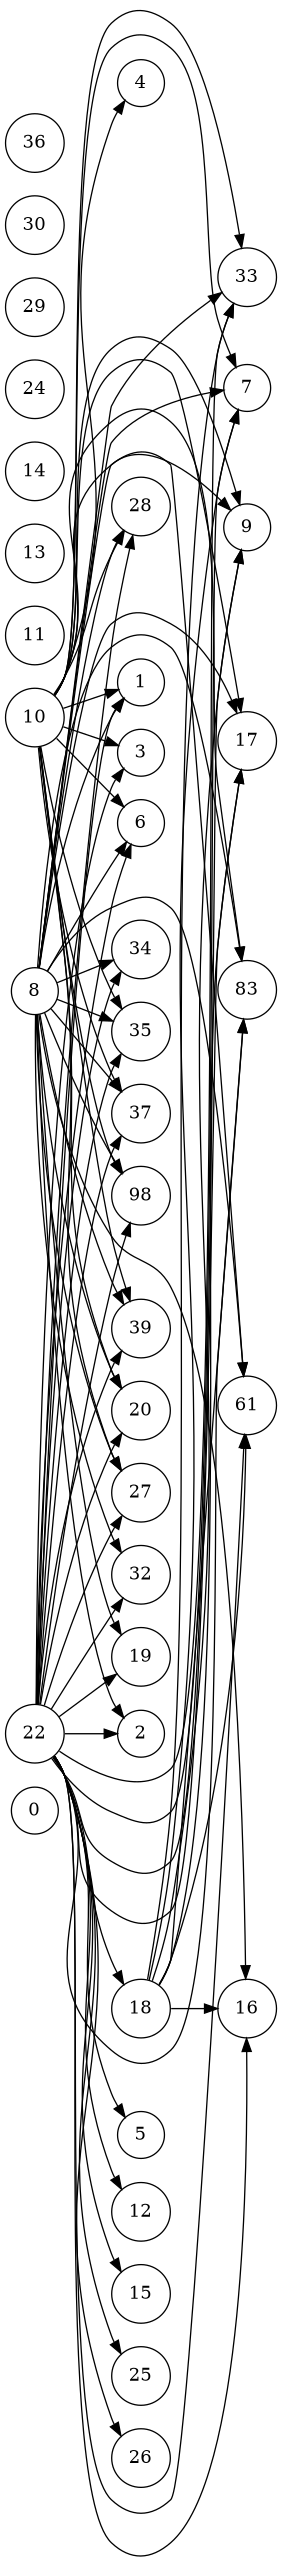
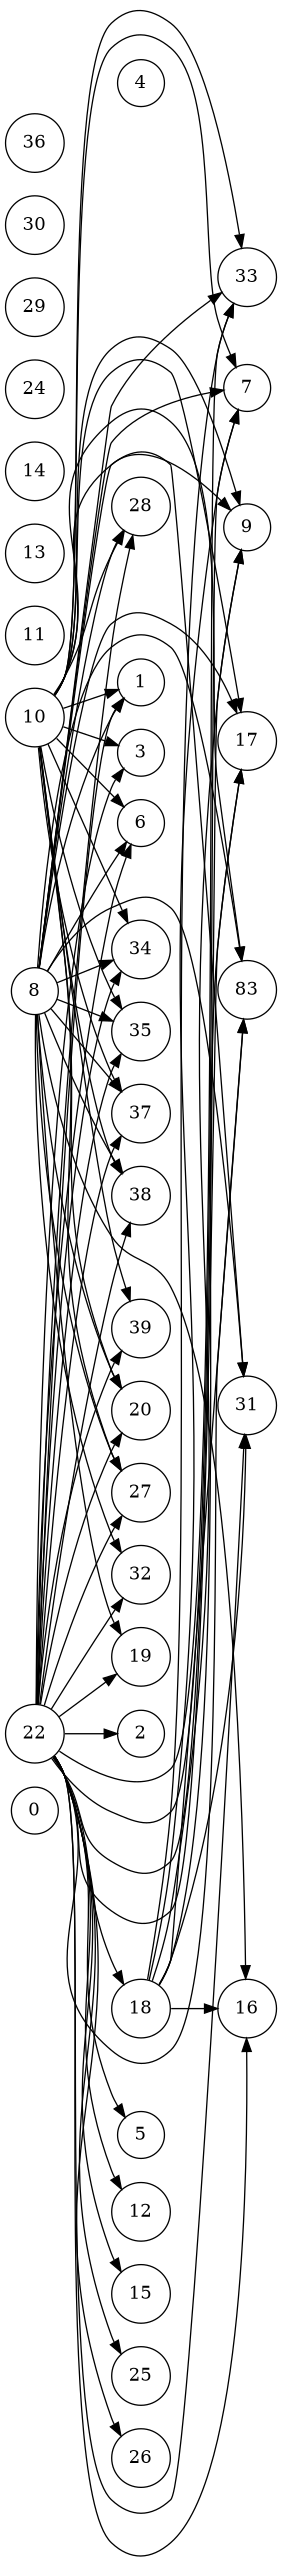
(86, 375) -> (81, 819)
(71, 1156) -> none
(141, 1196) -> (141, 1196)
(57, 1364) -> none
(247, 1405) -> (247, 1405)
